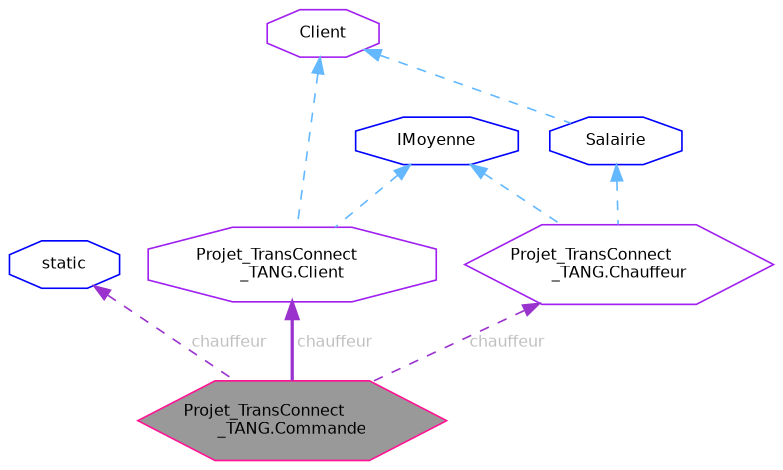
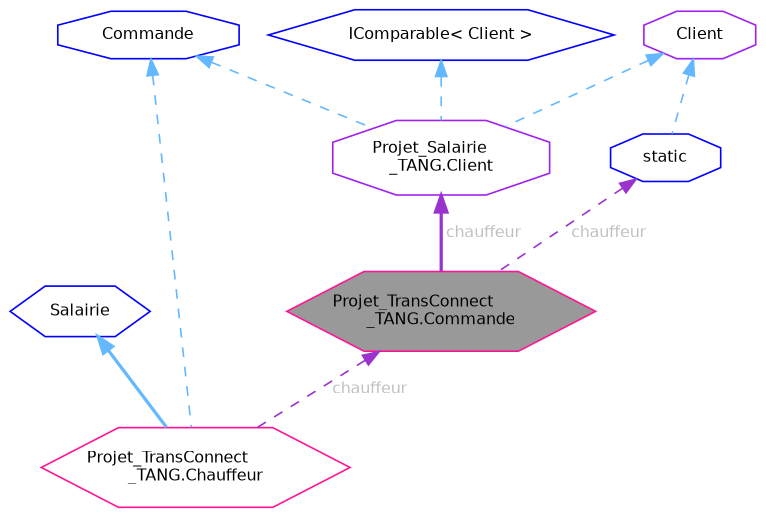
none -> (441, 35)
(476, 89) -> (680, 104)
(437, 141) -> (148, 35)
(616, 141) -> (80, 311)
(618, 203) -> (137, 389)
(292, 265) -> (441, 158)
(619, 265) -> (196, 467)
(448, 346) -> (311, 394)
